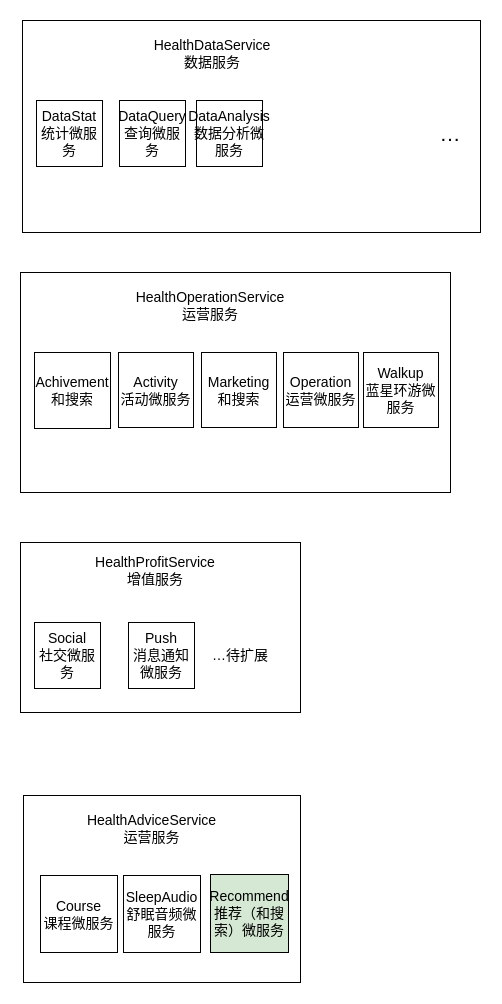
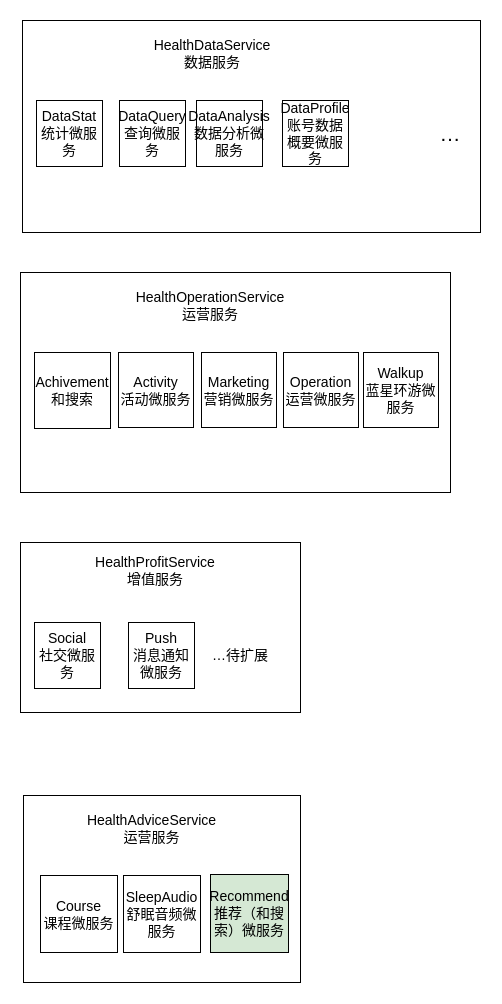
none -> (316, 134)
(239, 391) -> (239, 391)
